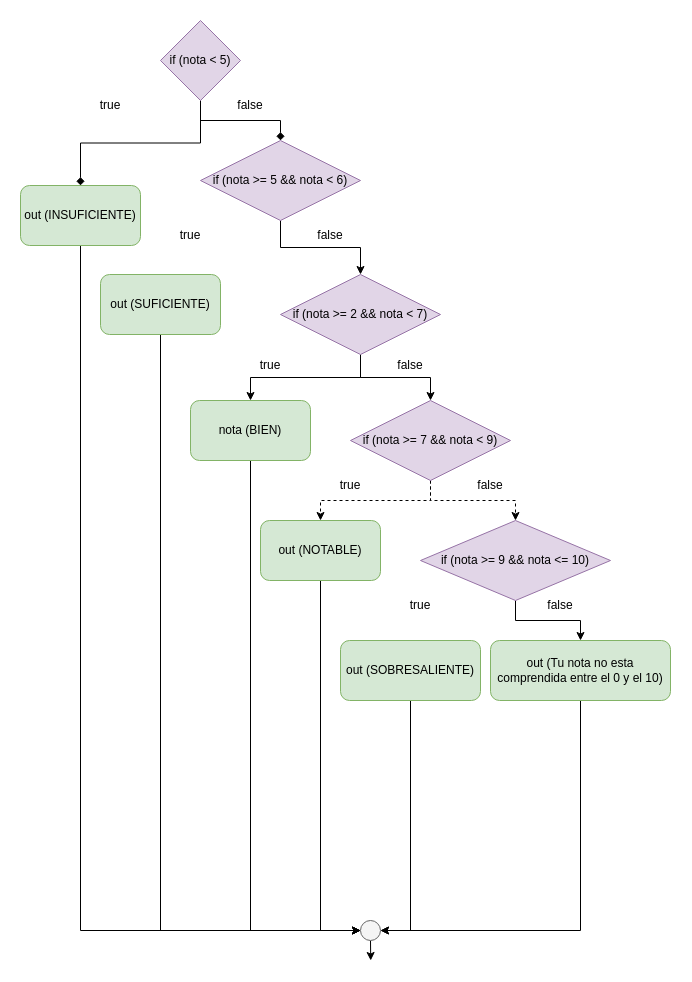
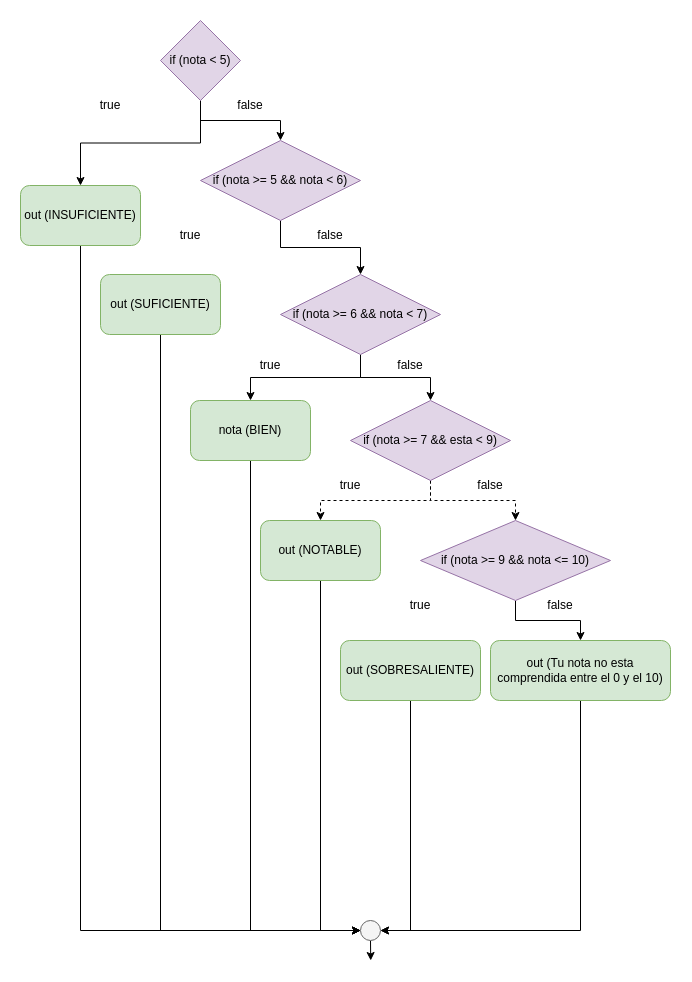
(281, 132) -> (281, 132)
(81, 177) -> (81, 177)
(361, 315) -> (361, 315)
(431, 441) -> (431, 441)
